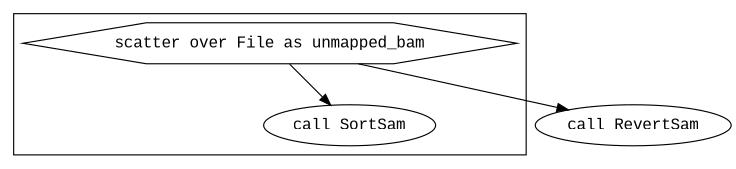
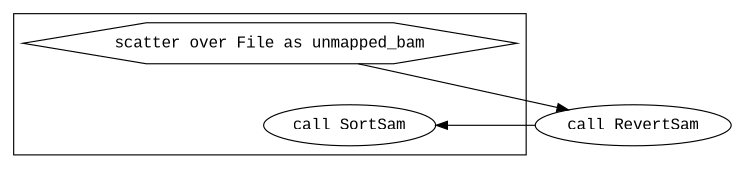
(306, 81) -> (492, 125)
